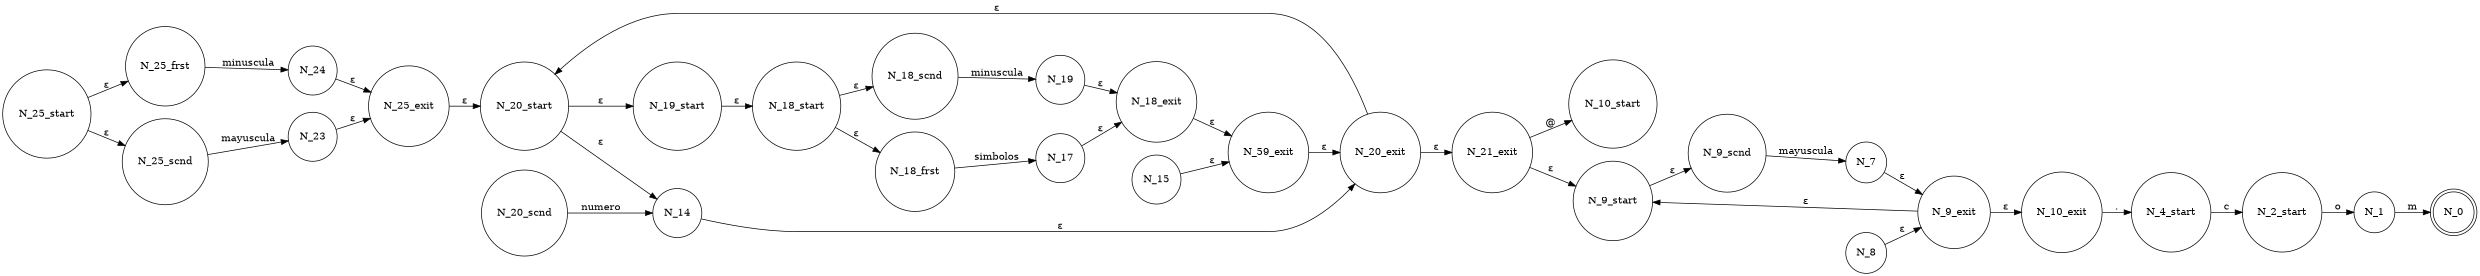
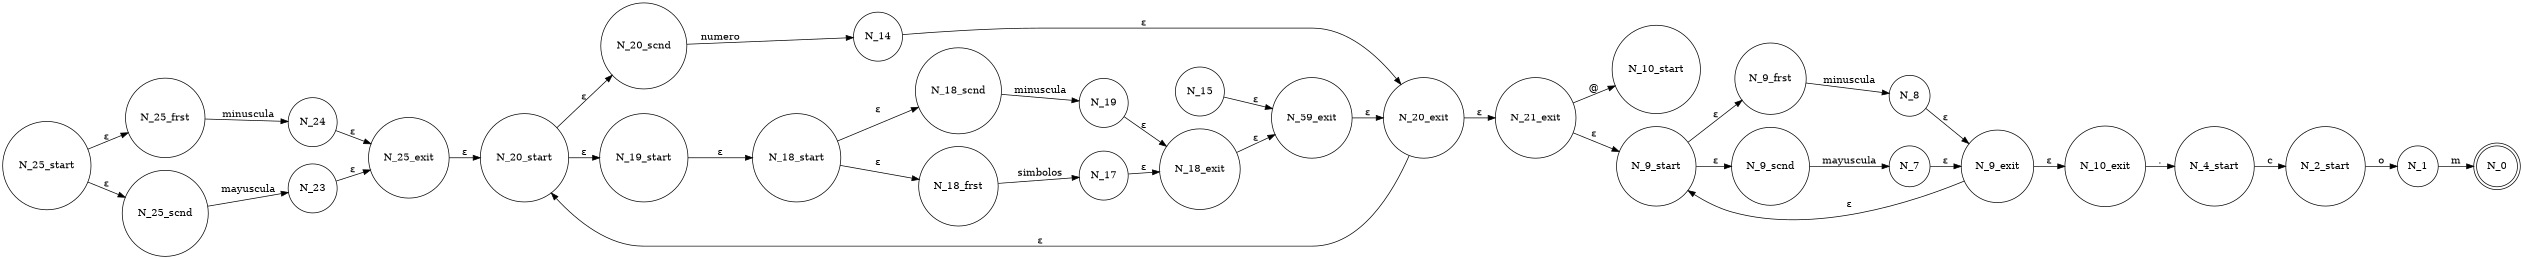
none -> (1771, 79)
(606, 163) -> (582, 104)
